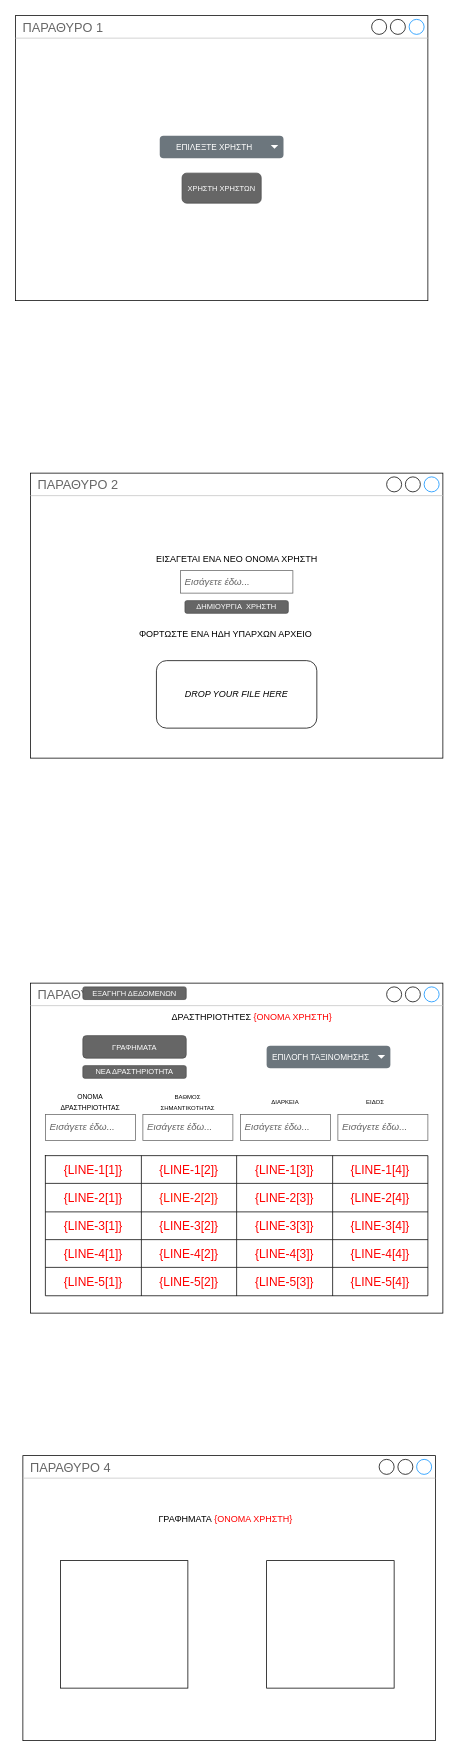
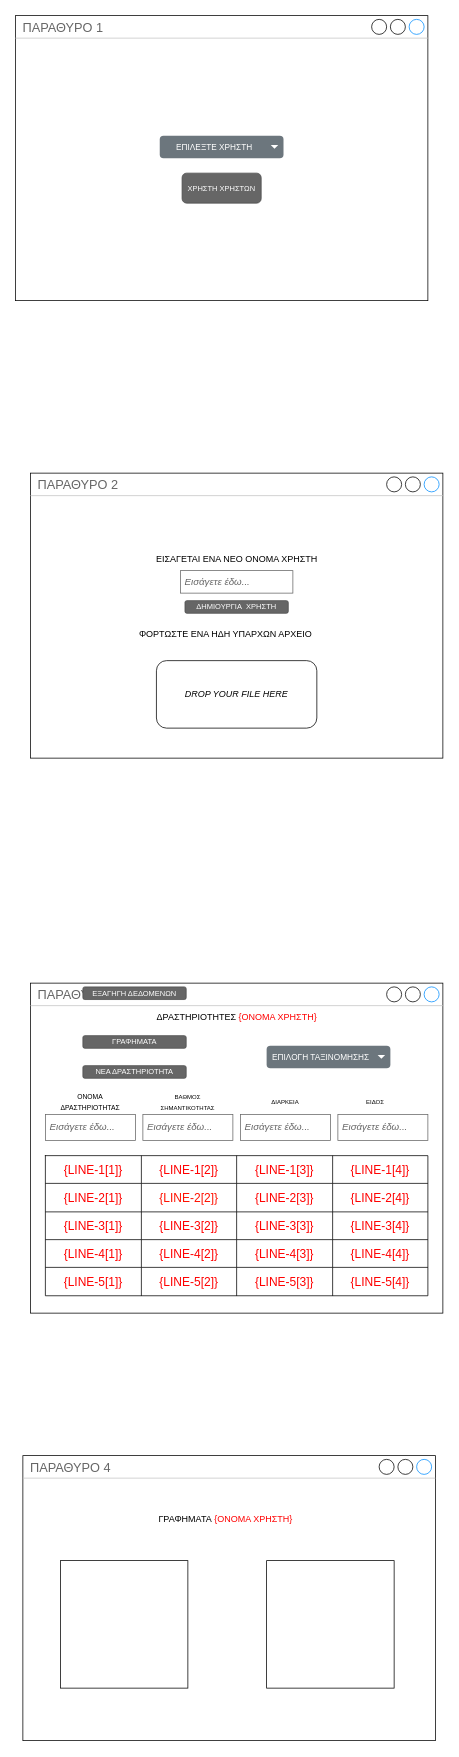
(252, 1017) -> (237, 1017)
(135, 1047) -> (135, 1042)
